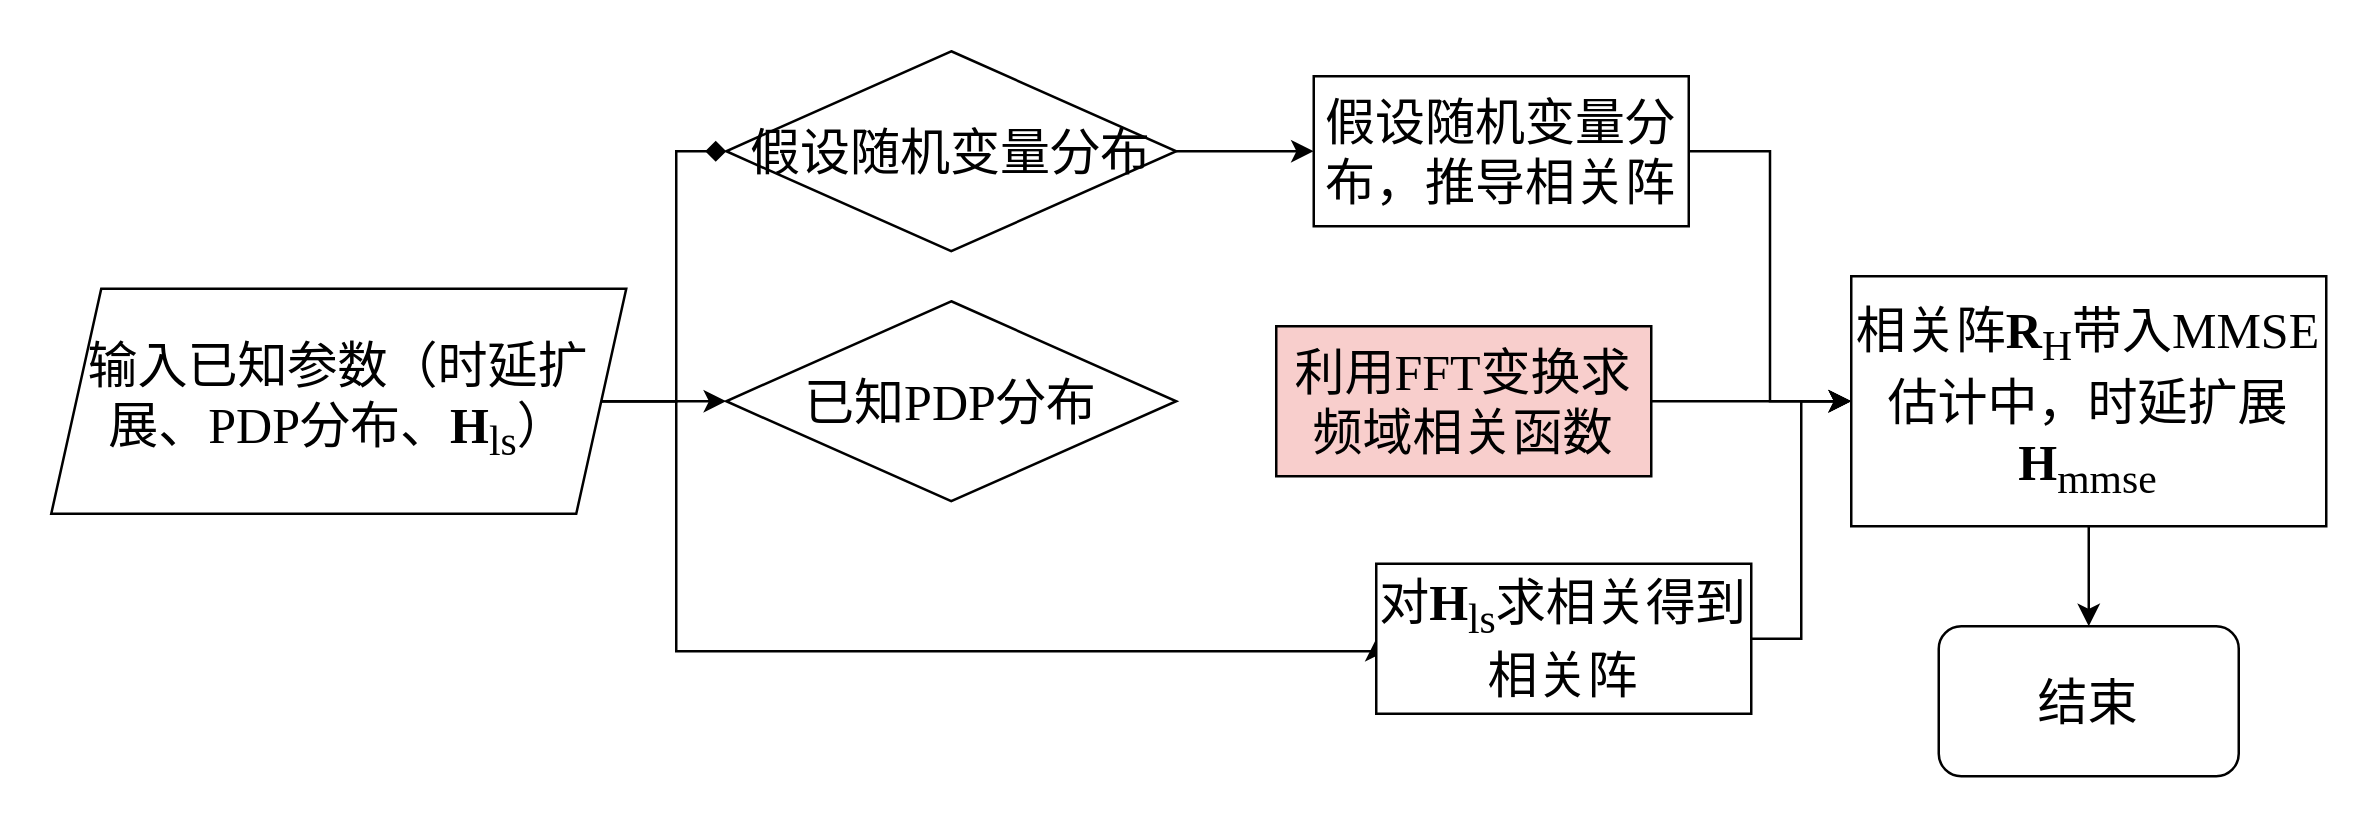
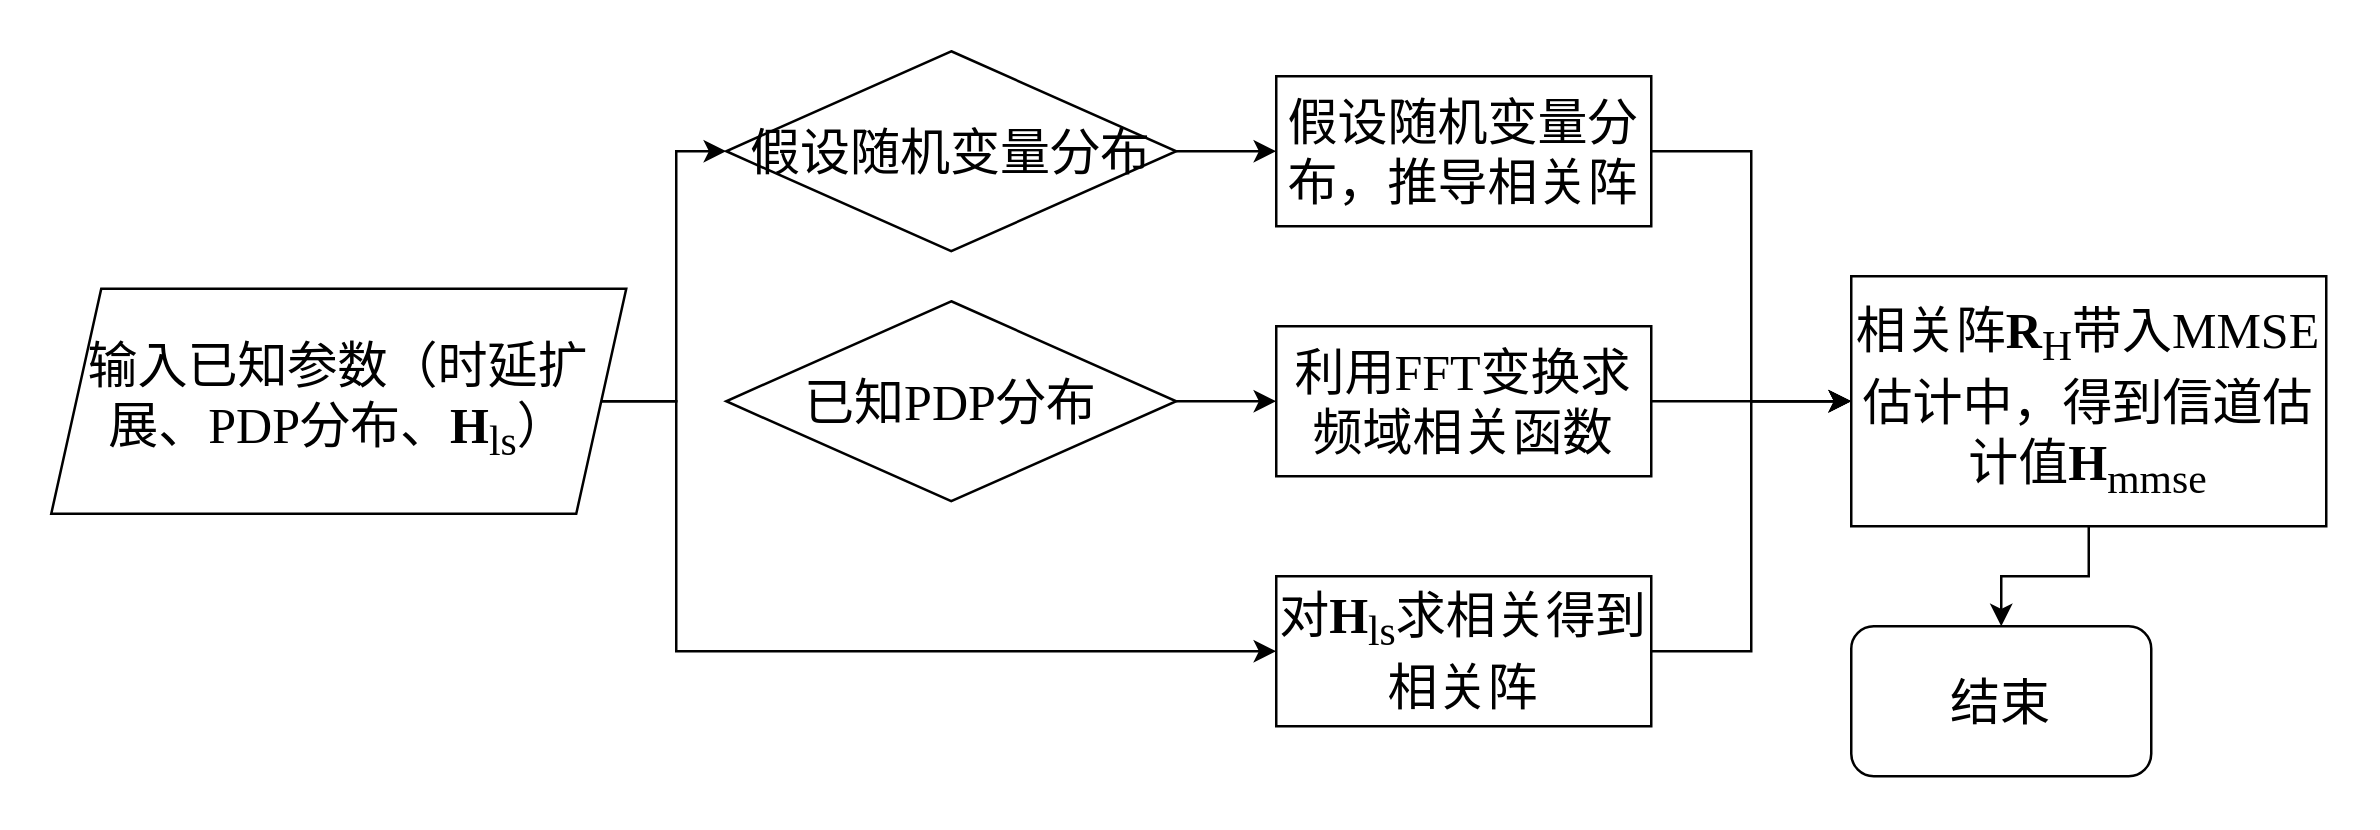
(706, 151) -> (707, 151)
(1501, 151) -> (1464, 151)
(695, 401) -> none
none -> (1218, 401)
(1464, 401) -> (1464, 401)
(2089, 401) -> (2089, 401)
(1564, 639) -> (1464, 651)
(2089, 701) -> (2001, 701)
